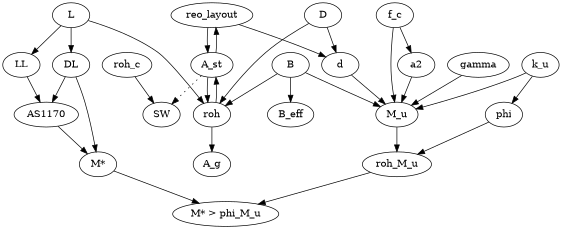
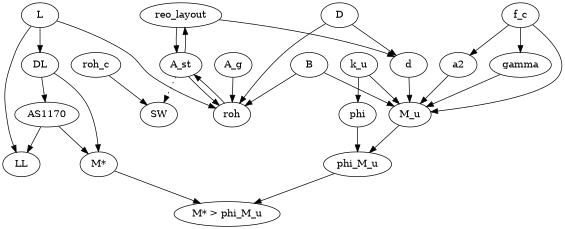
none -> (520, 37)
(32, 86) -> (36, 137)
(291, 115) -> none
(212, 136) -> (233, 86)
(397, 164) -> (358, 164)
